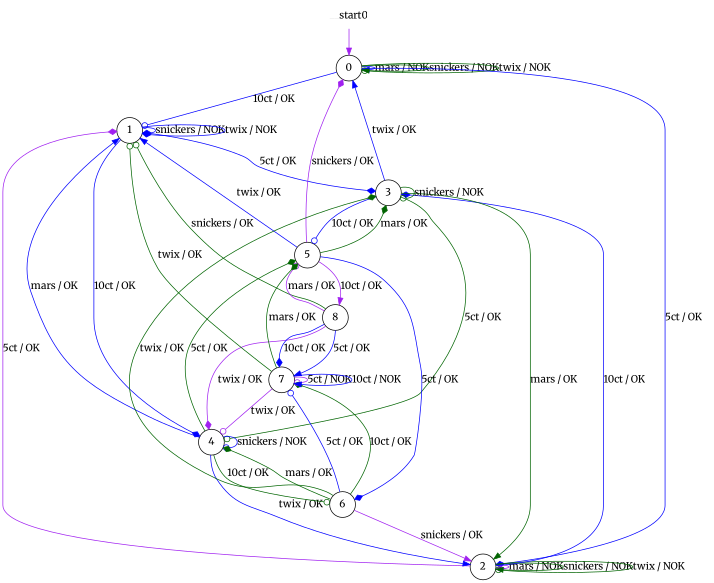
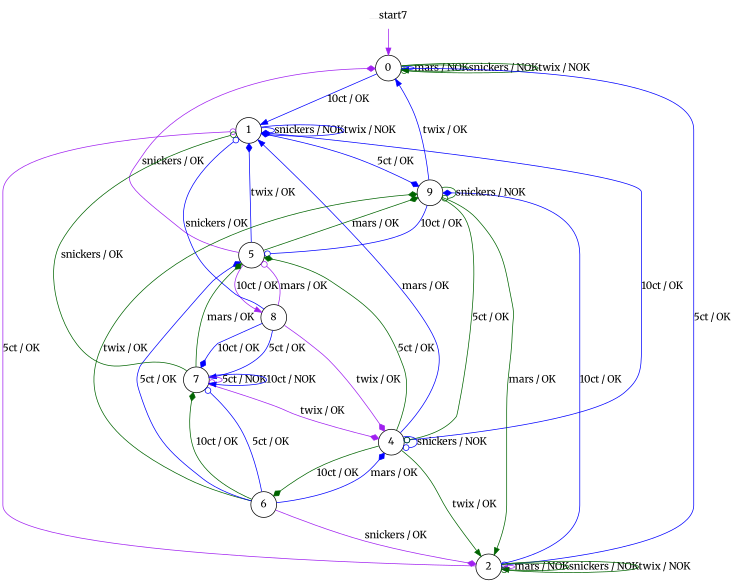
(349, 16) -> (388, 16)
(242, 98) -> (322, 98)
(388, 193) -> (430, 193)
(222, 195) -> (250, 197)
(665, 245) -> (694, 264)
(213, 250) -> (191, 244)
(180, 255) -> (92, 255)
(94, 304) -> (641, 213)
(420, 362) -> (139, 392)
(249, 409) -> (289, 412)
(281, 476) -> (332, 491)
(264, 492) -> (327, 463)
(14, 516) -> (3, 468)
(321, 533) -> (441, 499)
(410, 534) -> (370, 542)
